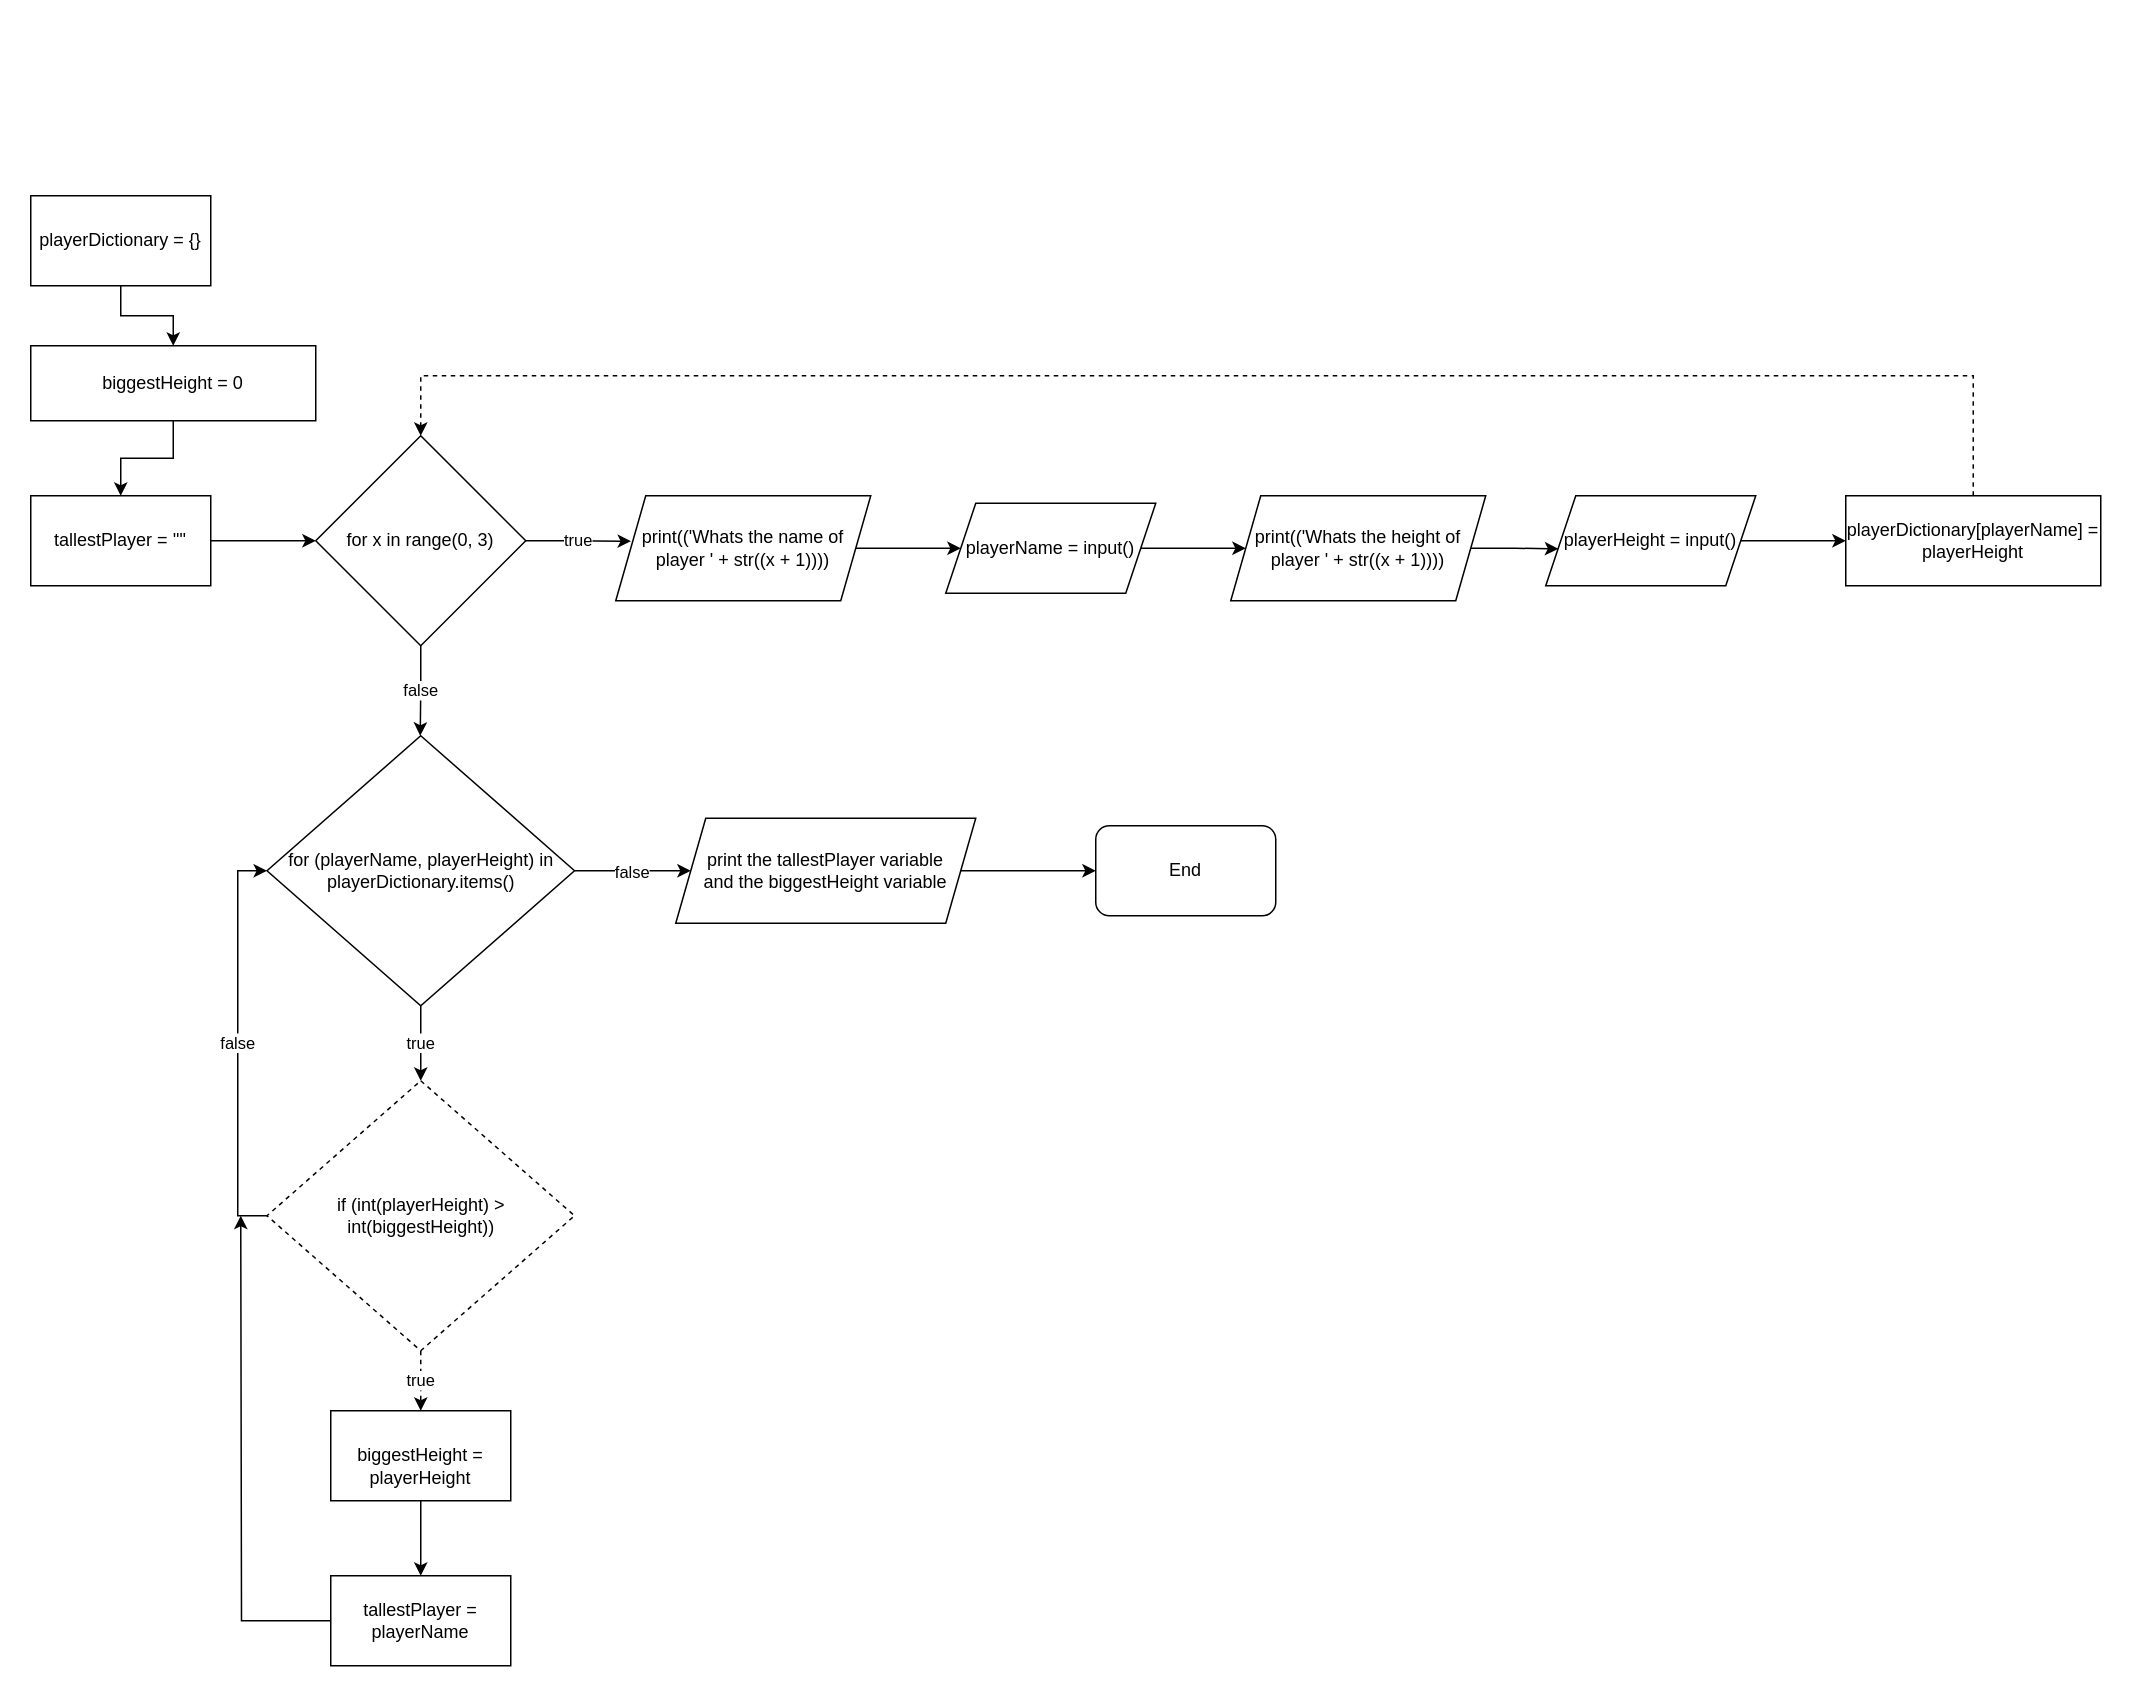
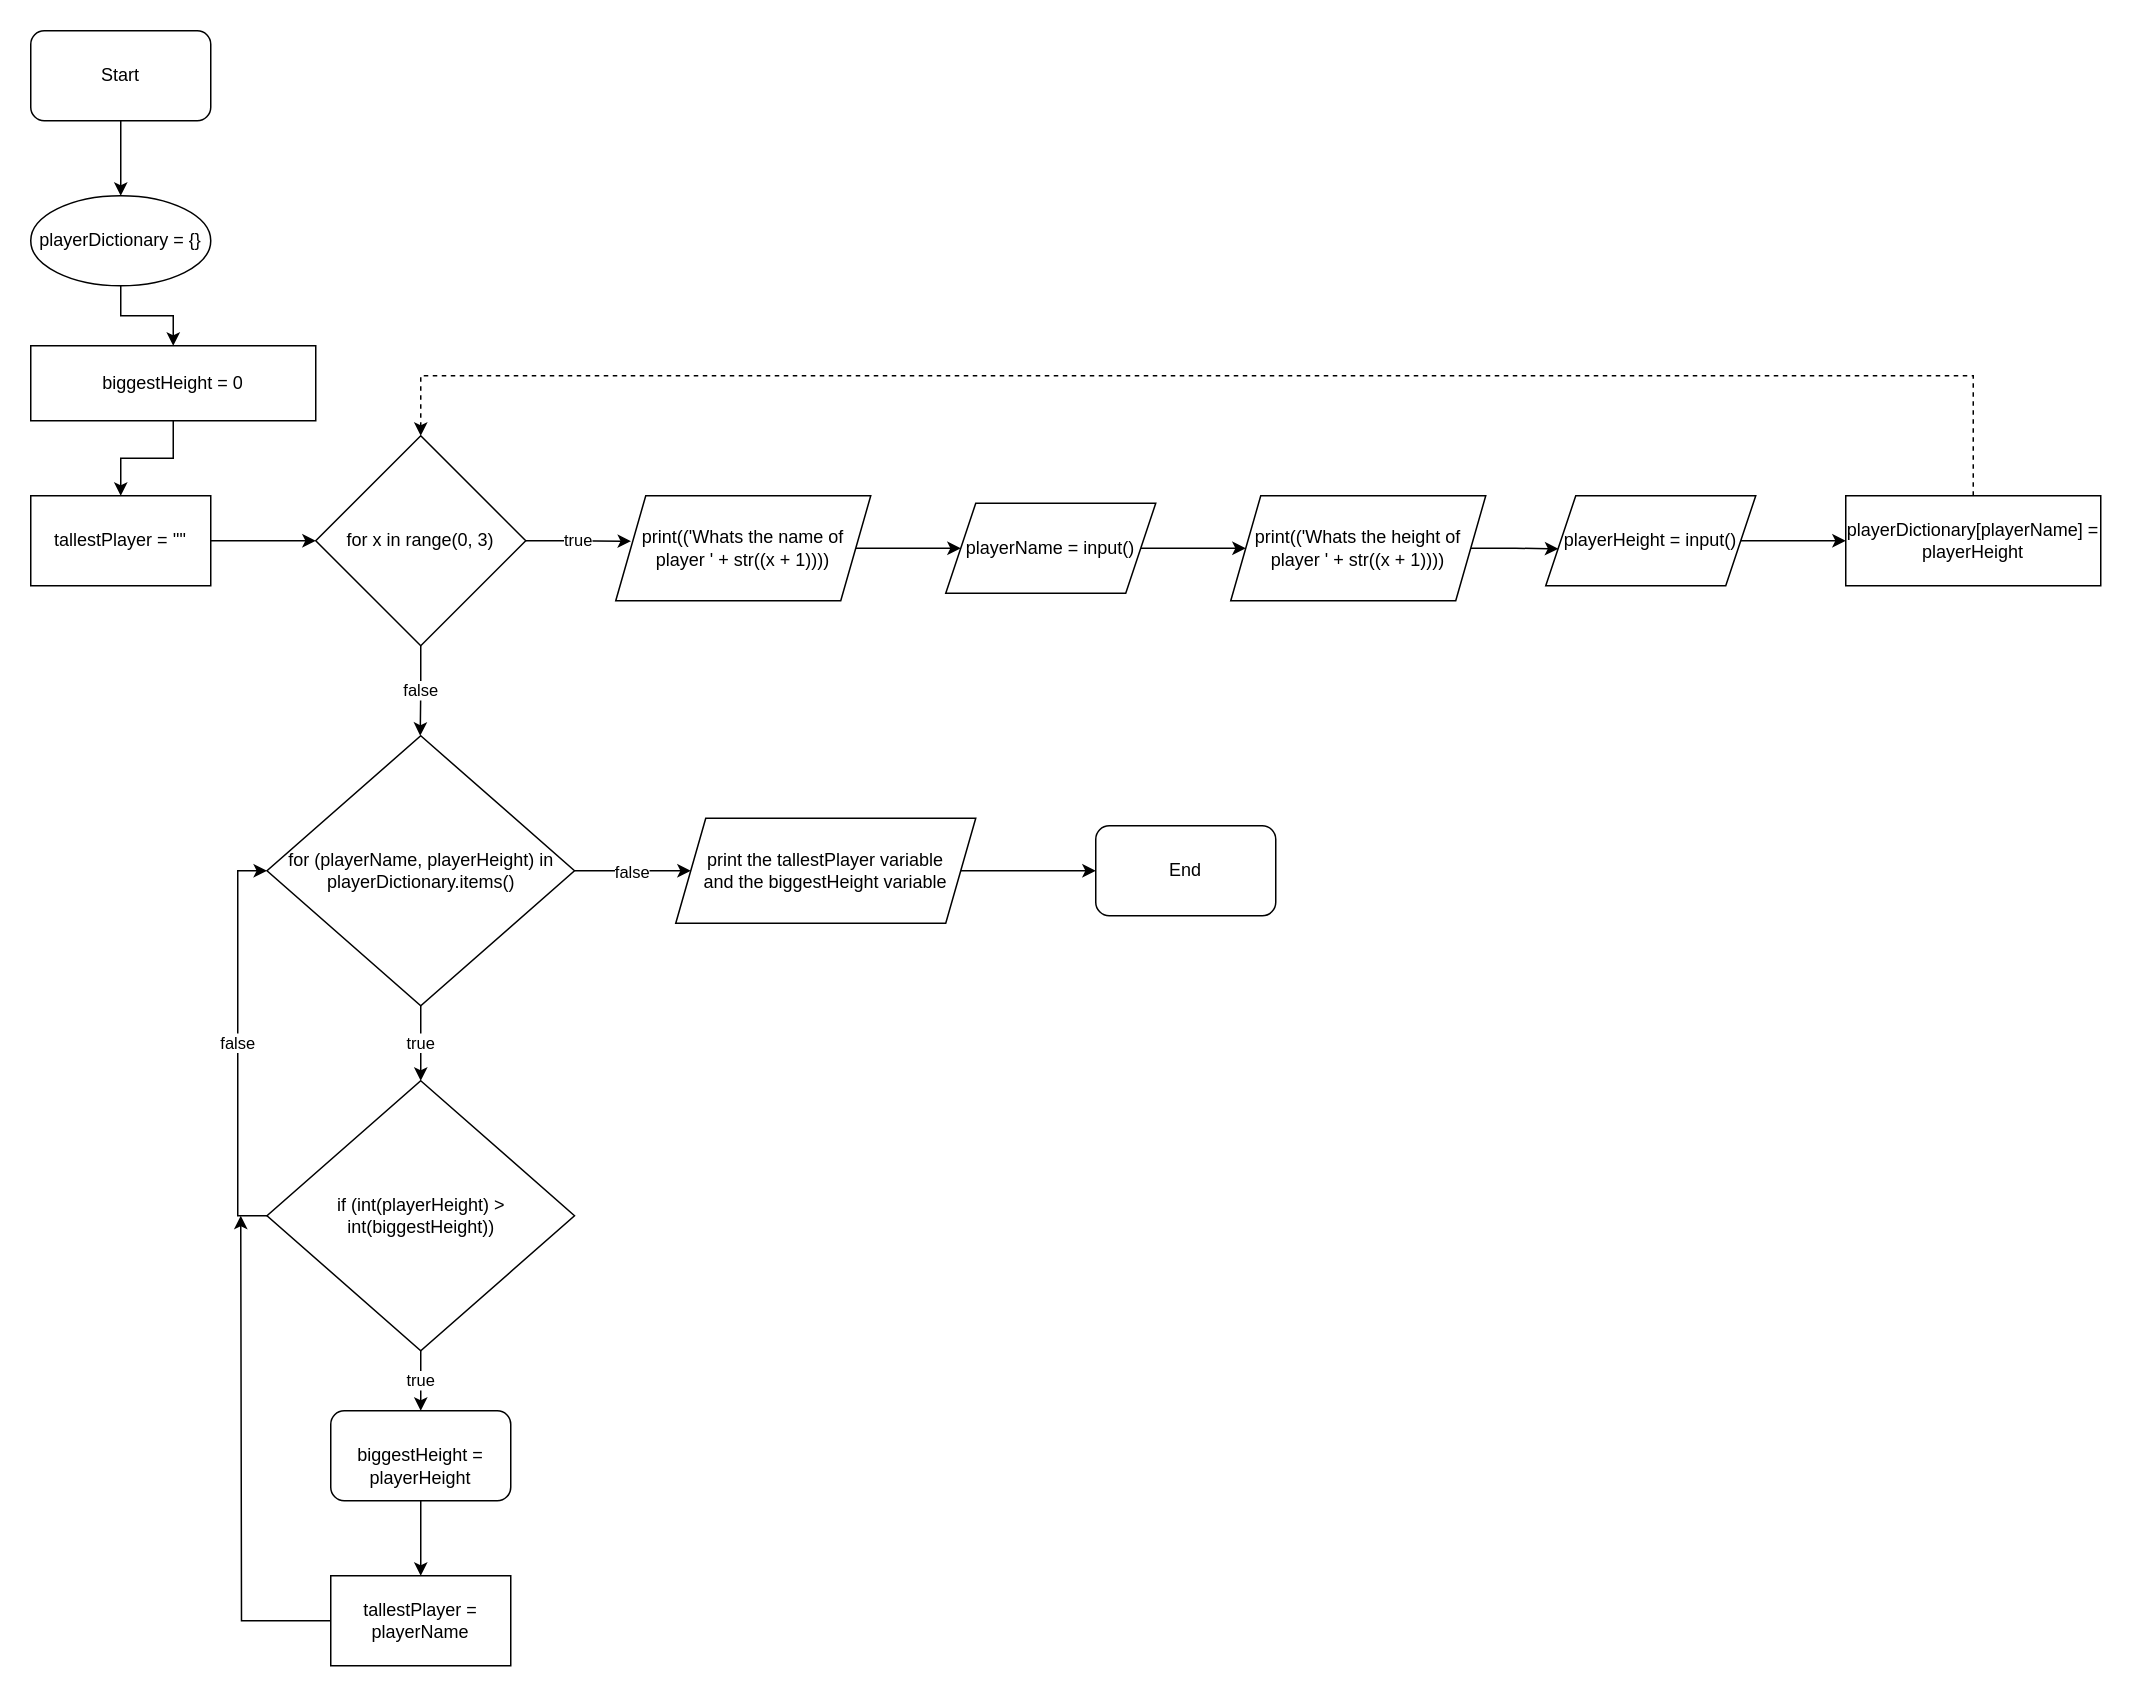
none -> (121, 76)
none -> (121, 153)
(121, 241) -> (121, 241)
(421, 1216) -> (421, 1216)
(421, 1360) -> (421, 1360)
(421, 1456) -> (421, 1456)
